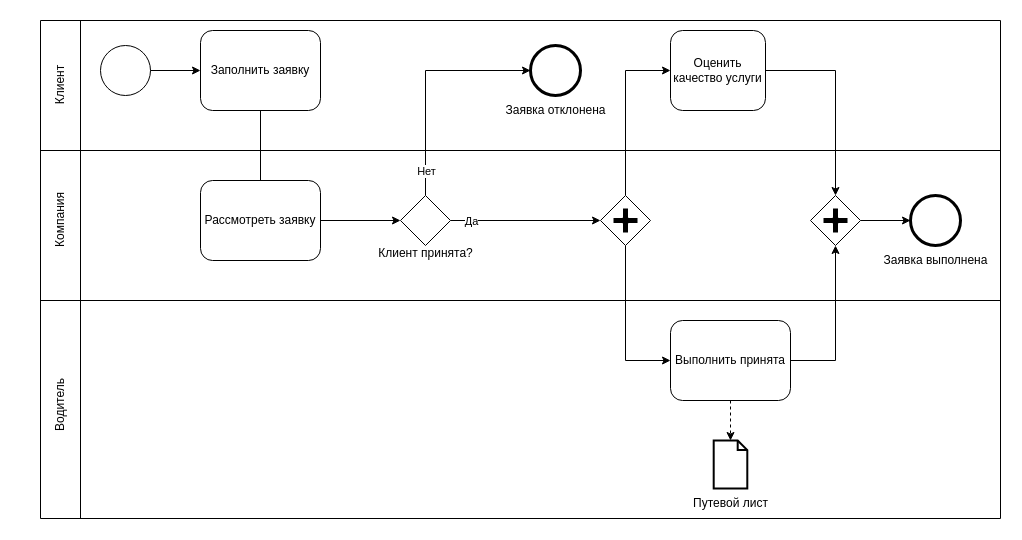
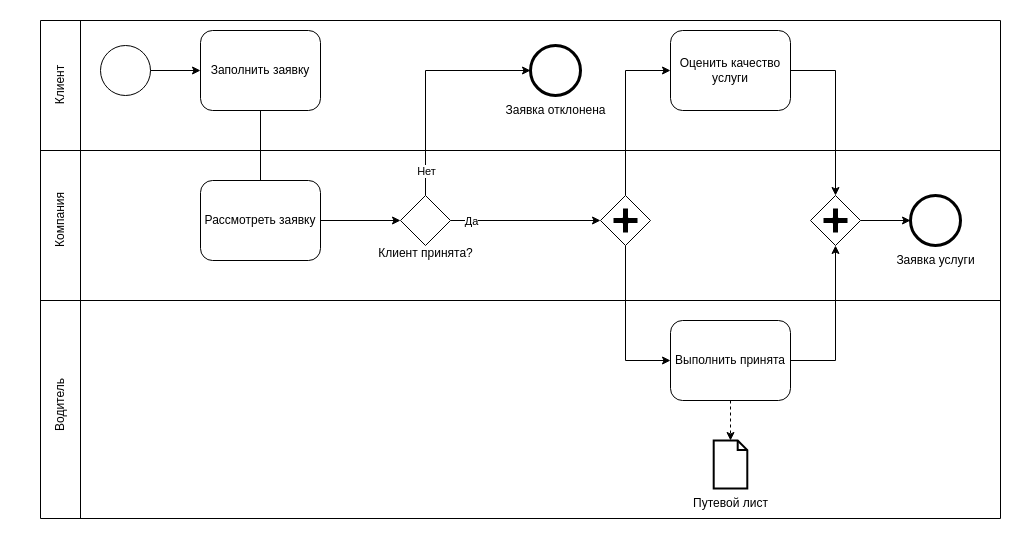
(718, 71) -> (731, 71)
(936, 261) -> (936, 261)
